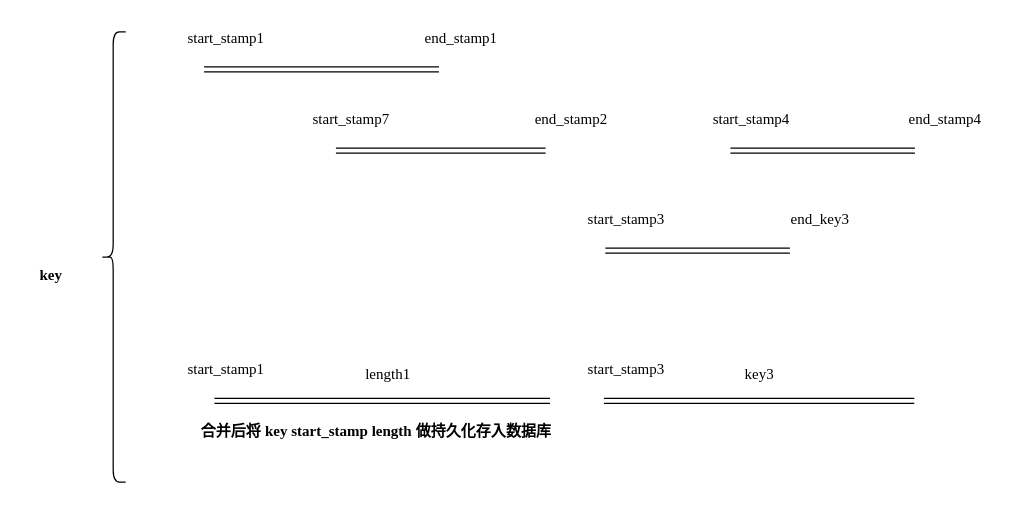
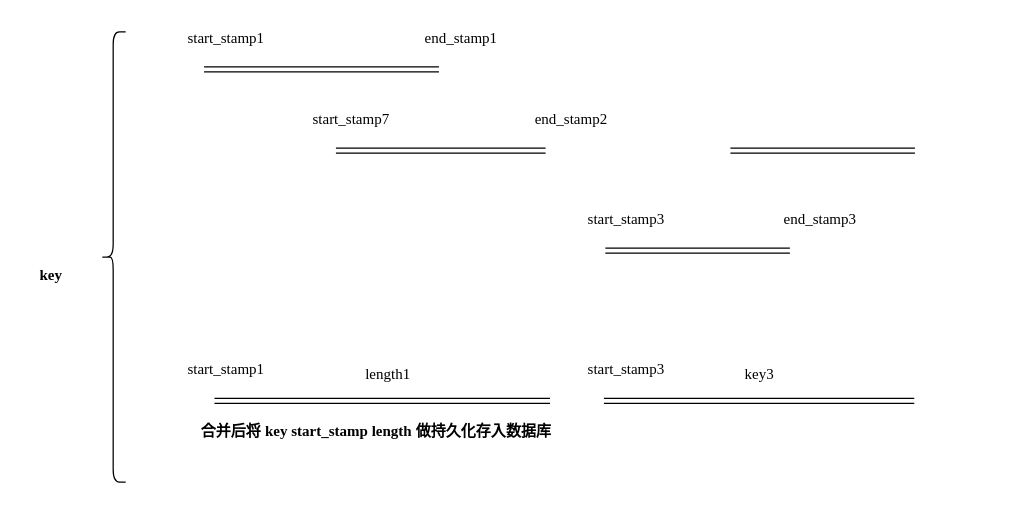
(751, 119) -> none
(944, 119) -> none
(820, 219) -> (820, 219)
